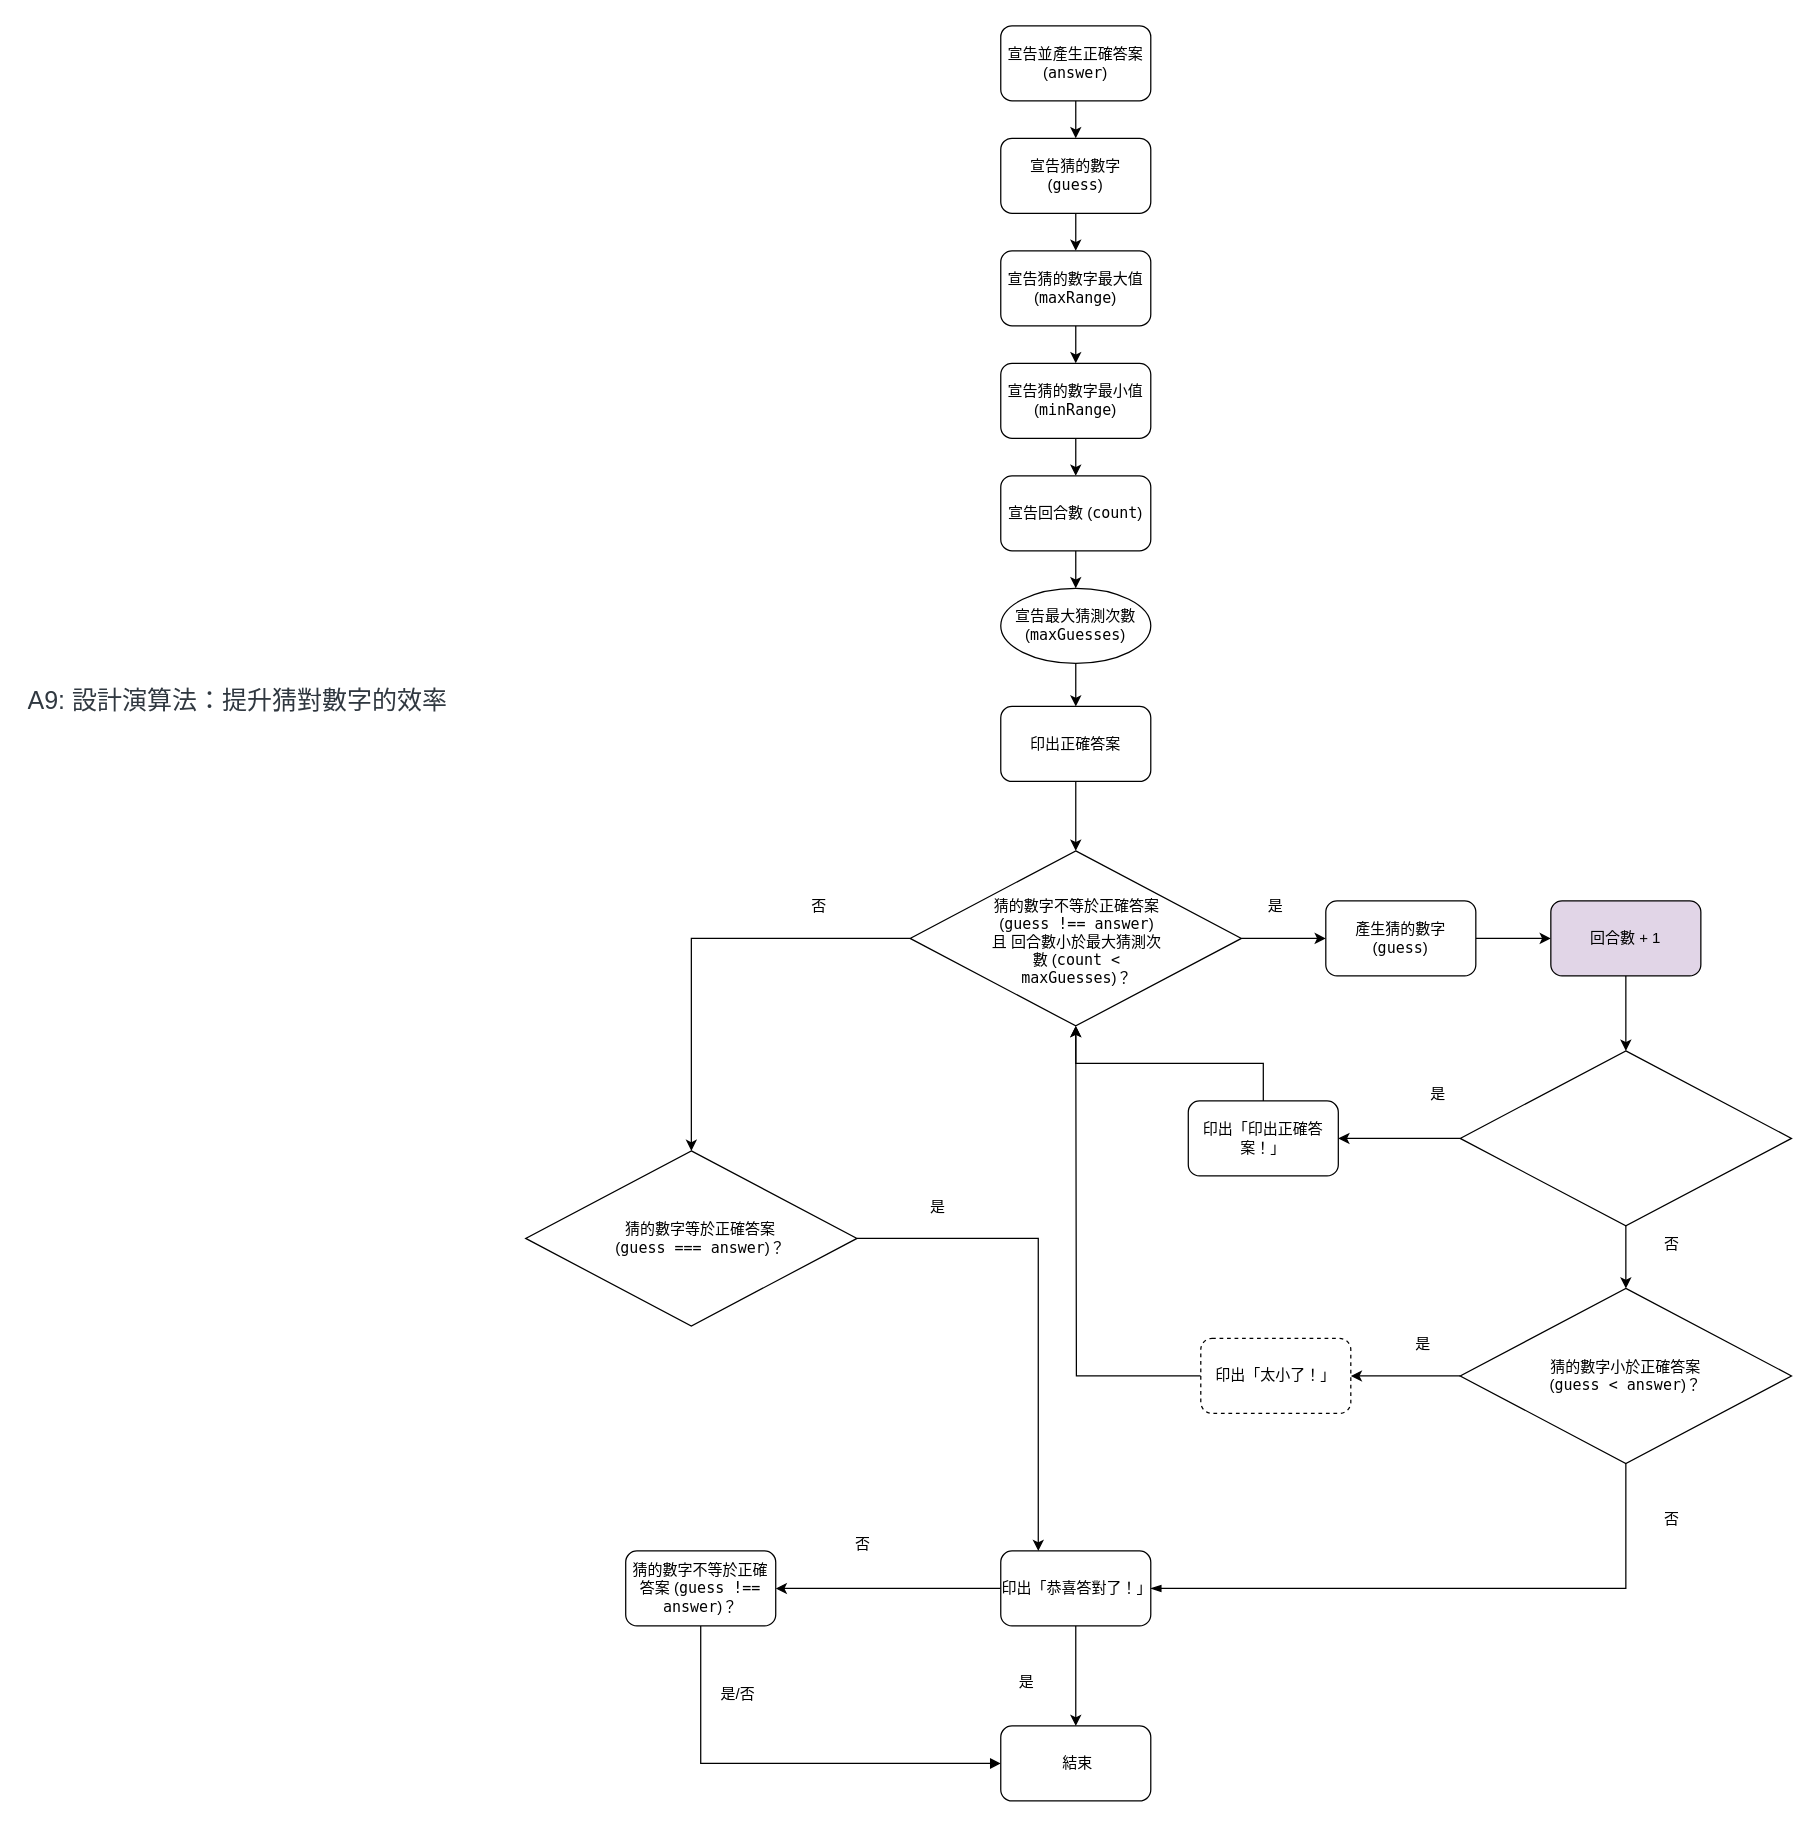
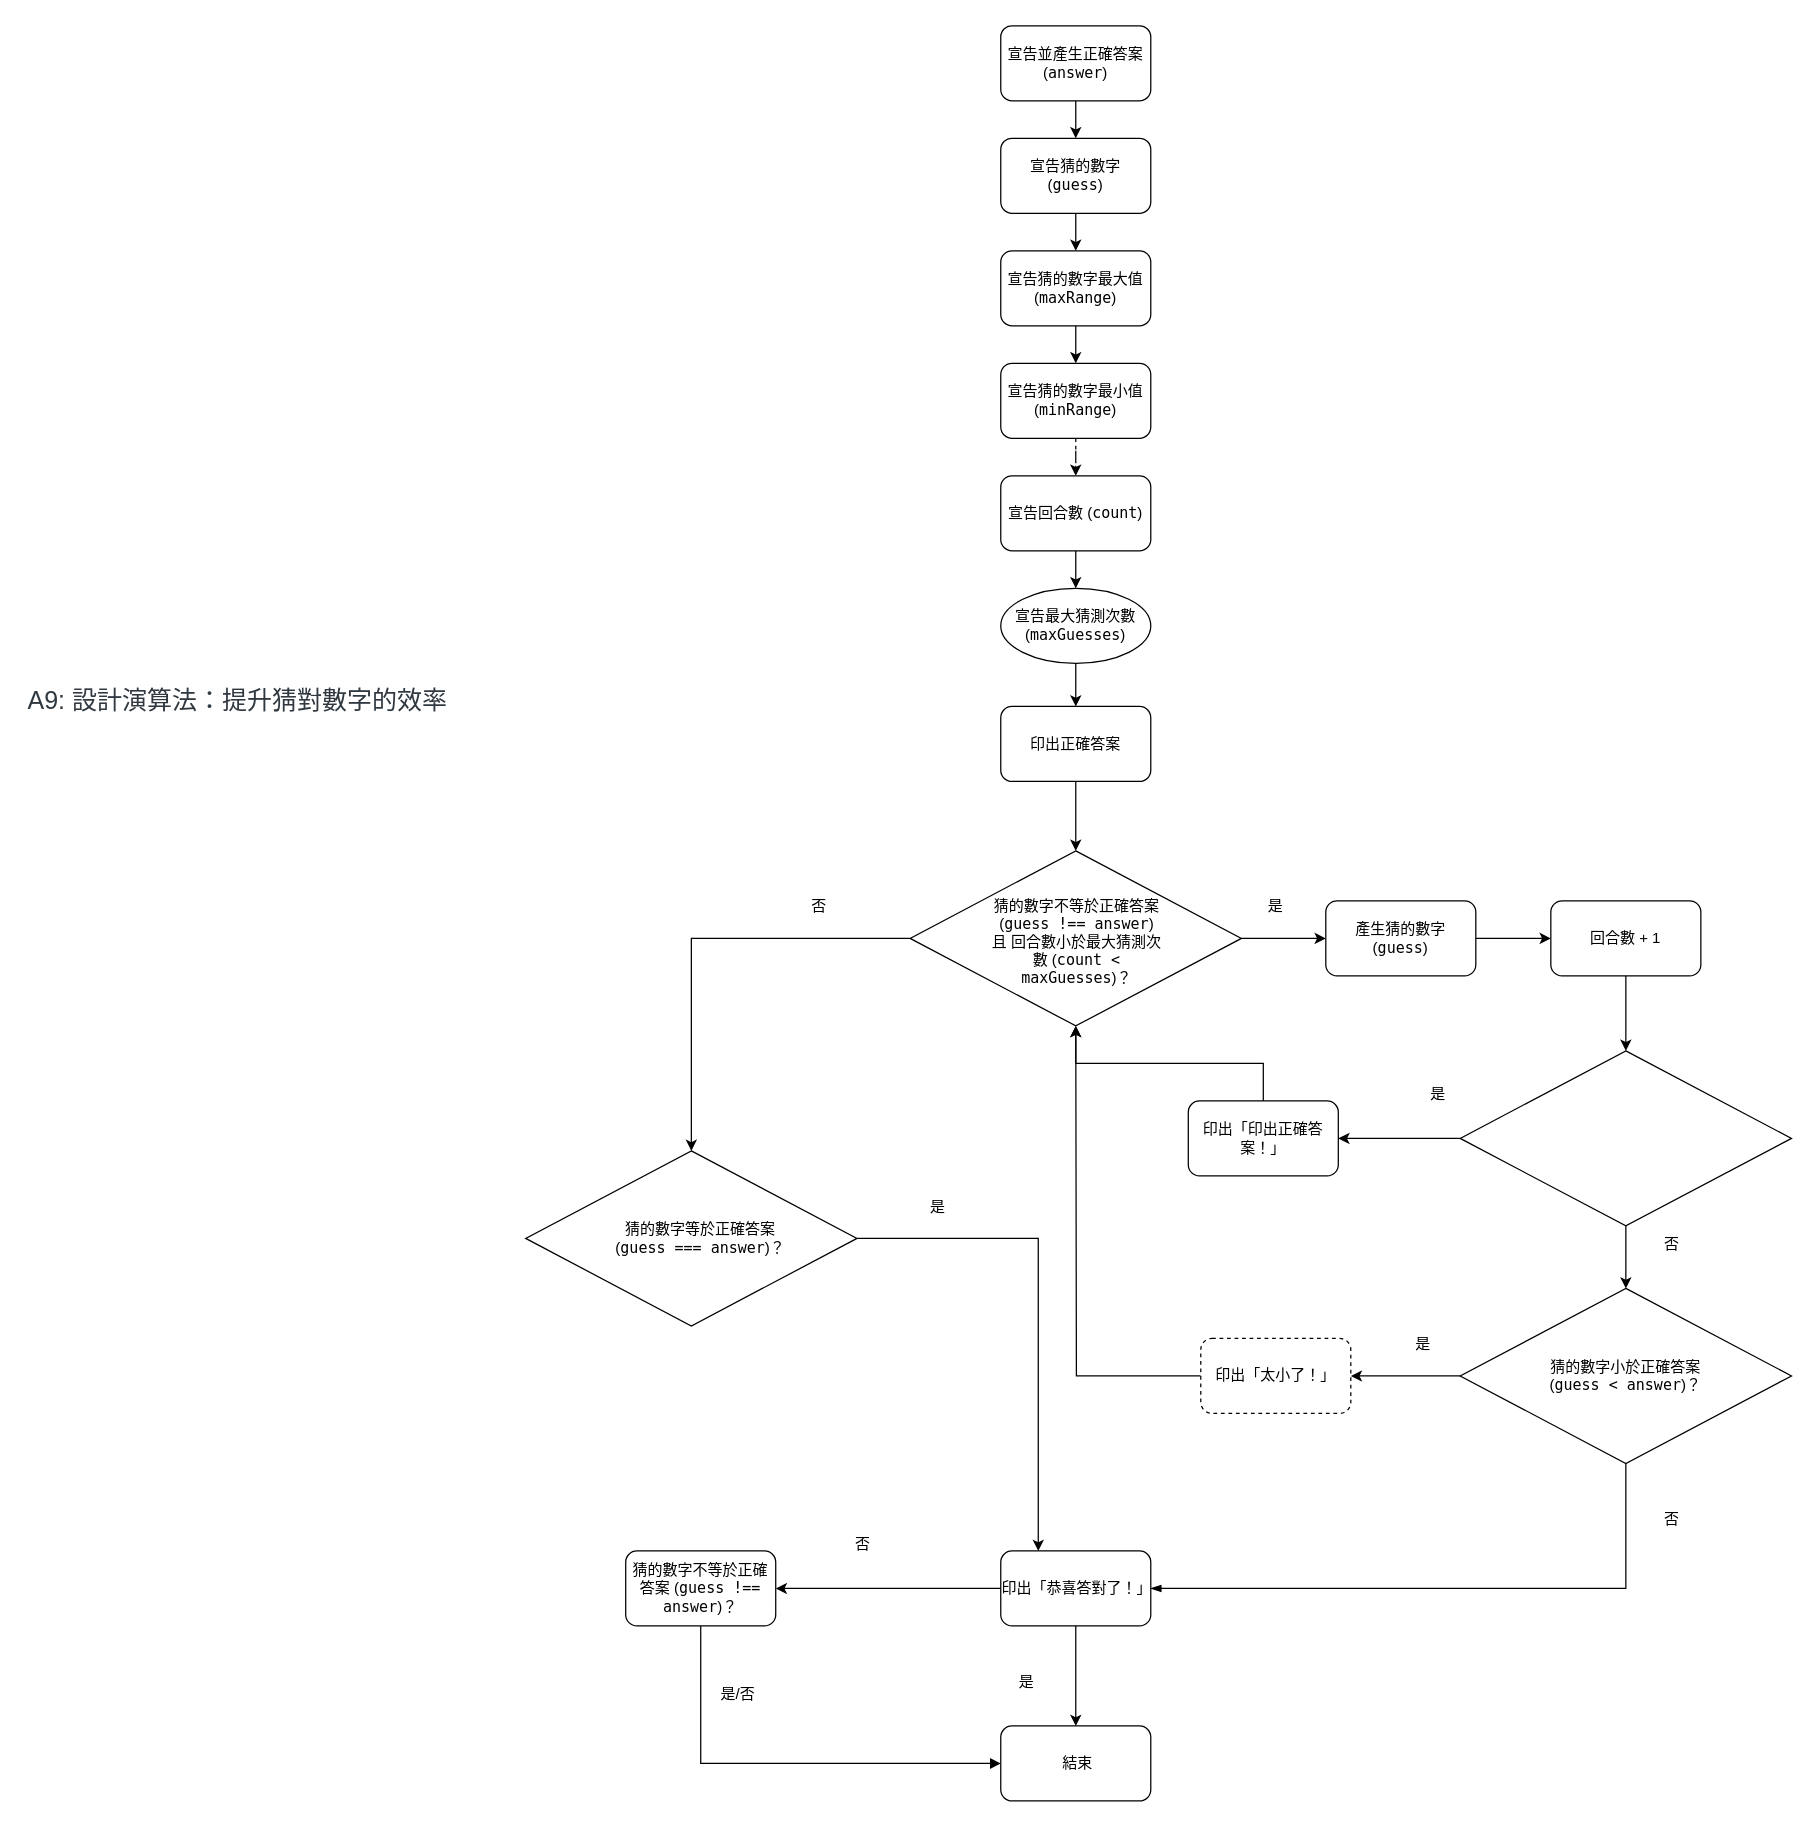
(1076, 446) -> (1076, 446)
(1626, 938) -> (1626, 938)
